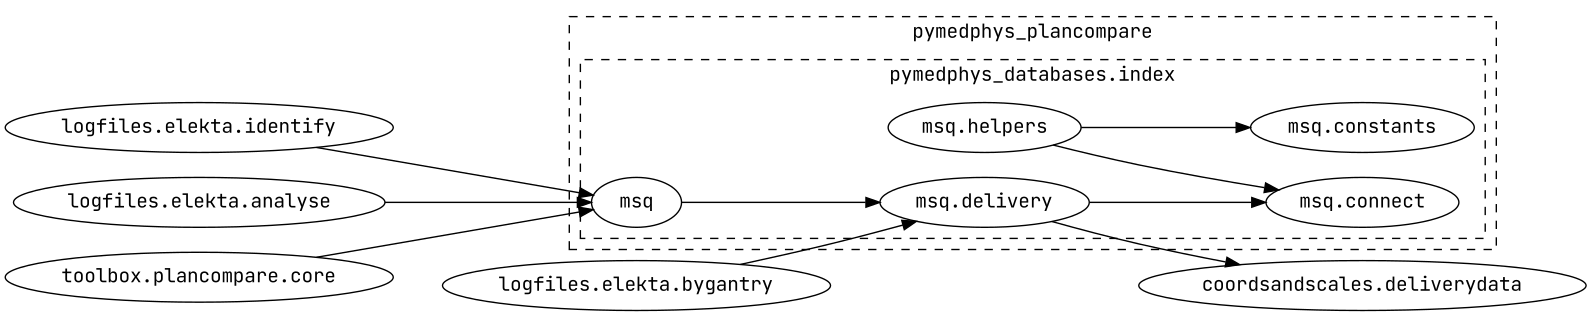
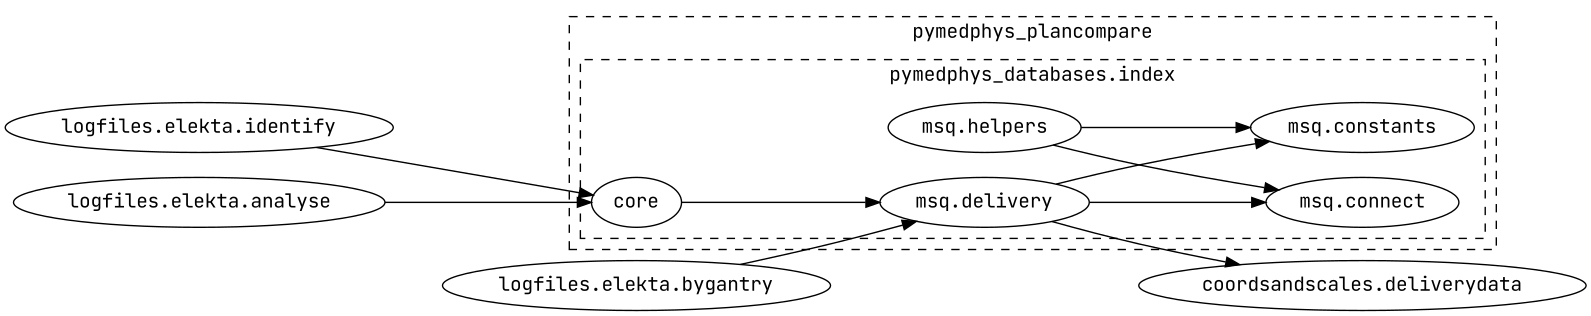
none -> (1160, 161)
(637, 202) -> (637, 202)
(199, 277) -> none
